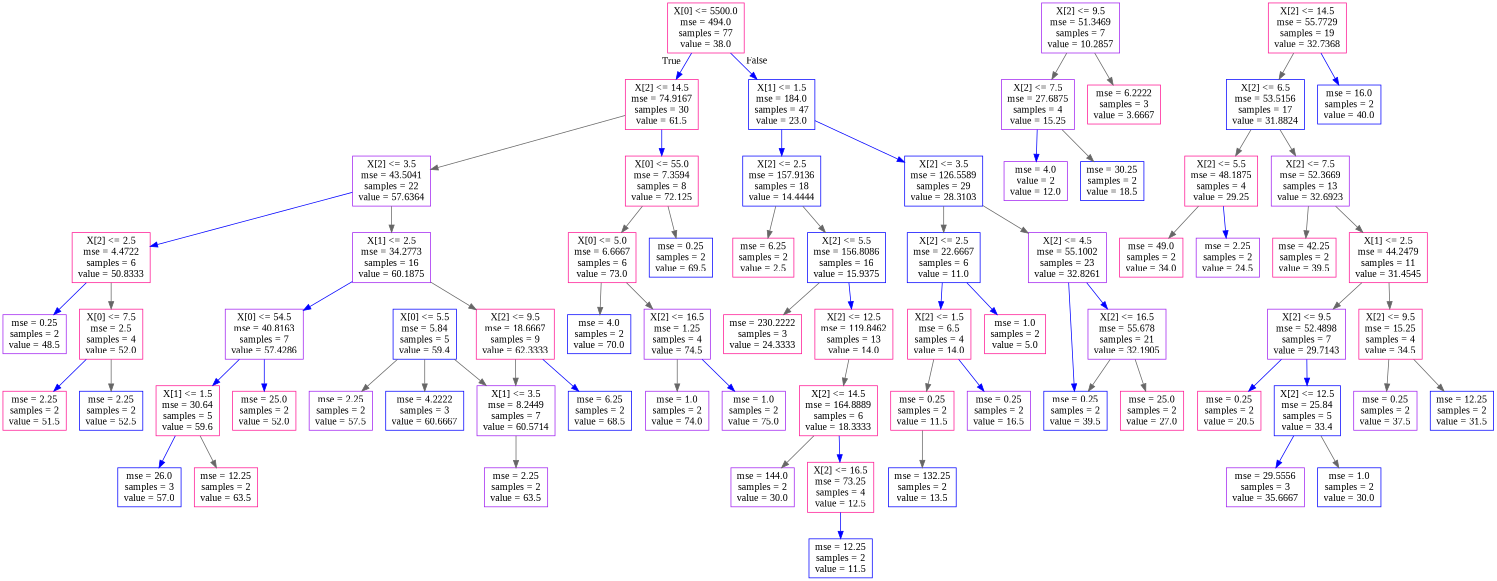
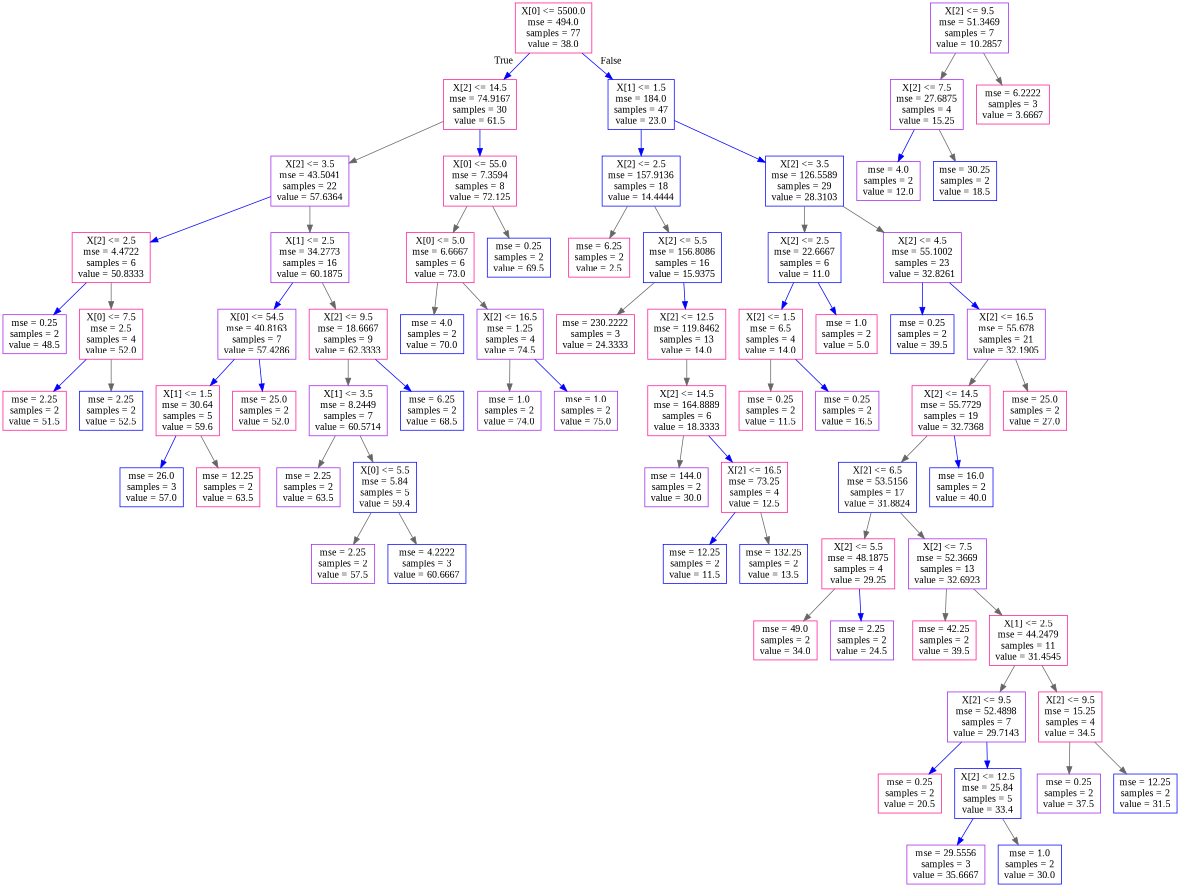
(1036, 181) -> (888, 181)
(467, 370) -> (365, 446)
(1101, 372) -> (981, 369)
(922, 445) -> (764, 525)
